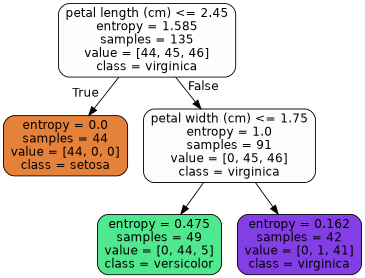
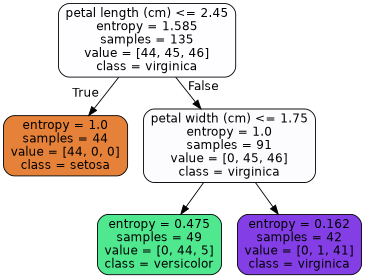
(66, 146) -> (66, 146)
